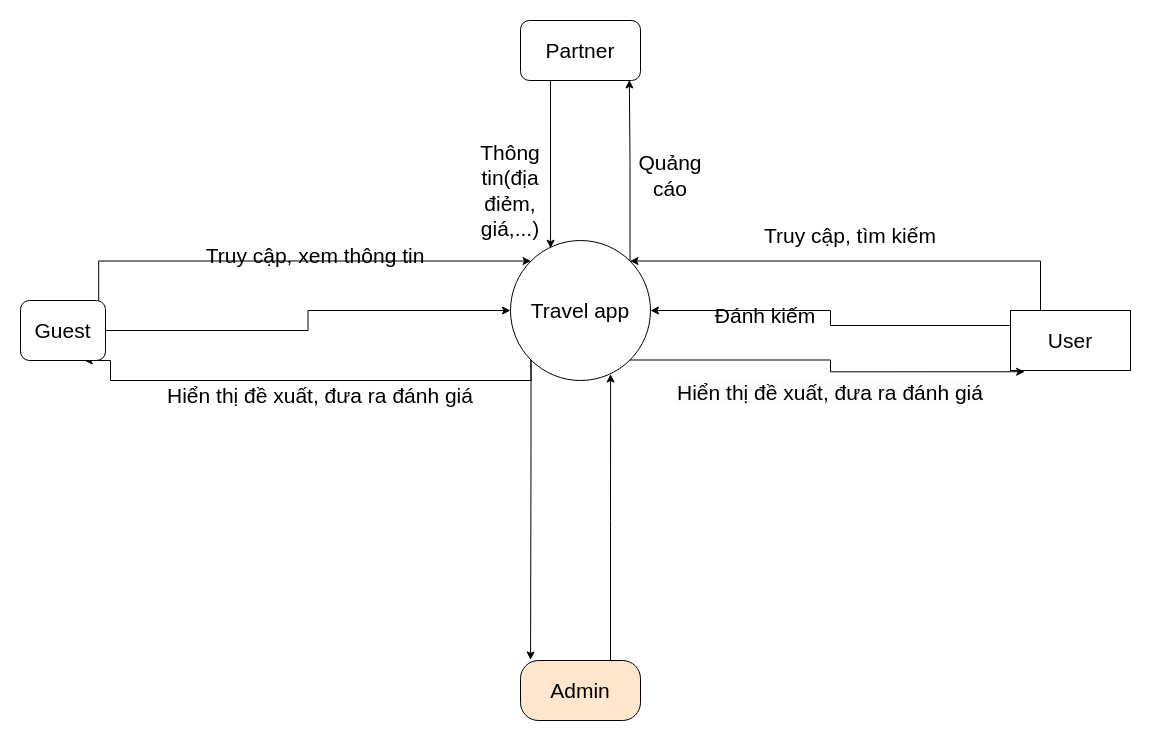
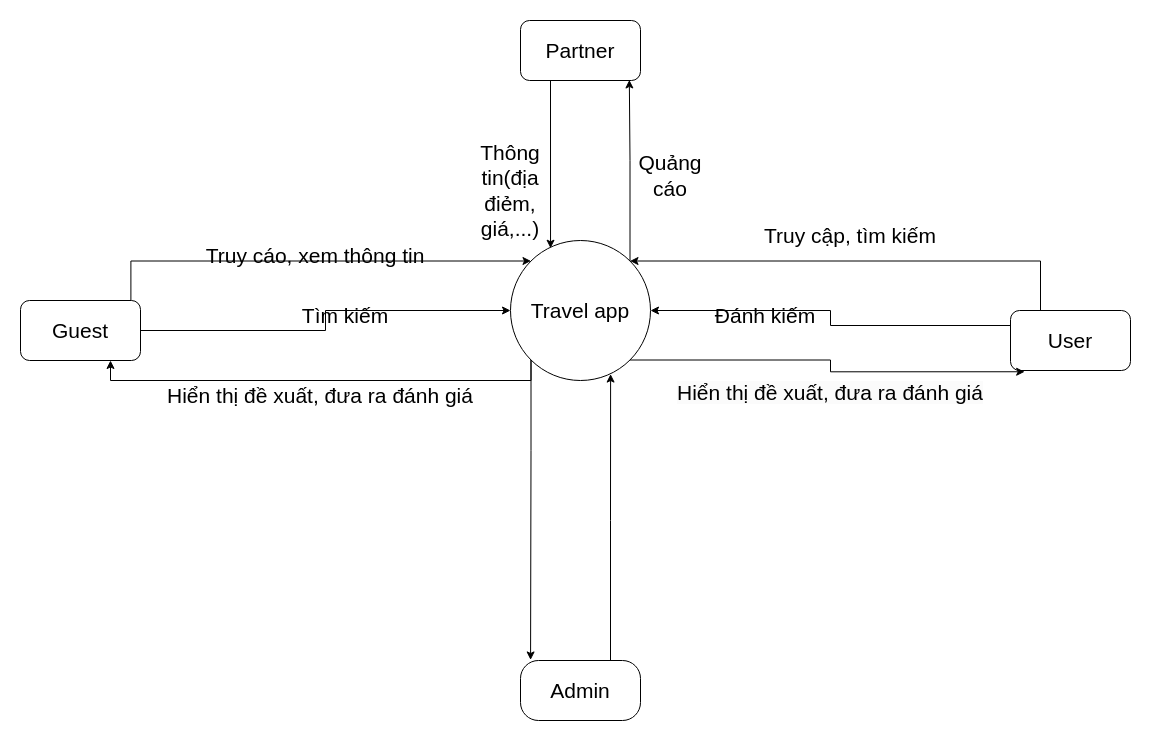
(316, 256) -> (316, 256)
none -> (346, 316)
(63, 331) -> (81, 331)
(1071, 341) -> (1071, 341)
(581, 691) -> (581, 691)
